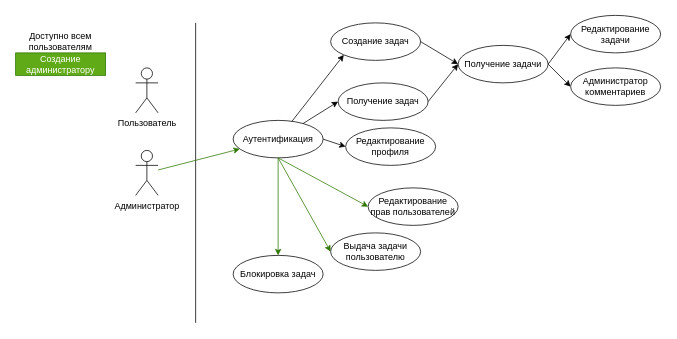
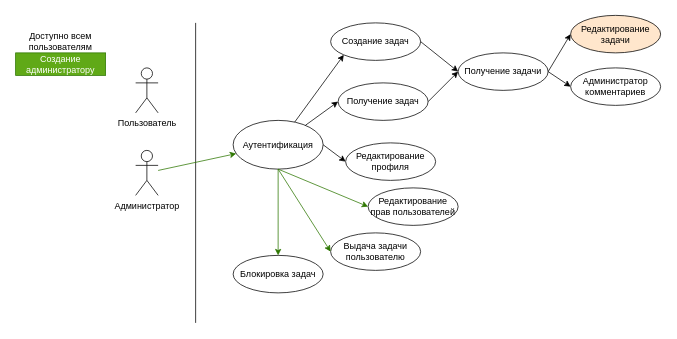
(615, 34) -> (615, 34)
(503, 64) -> (503, 72)
(278, 139) -> (278, 145)
(390, 147) -> (390, 162)
